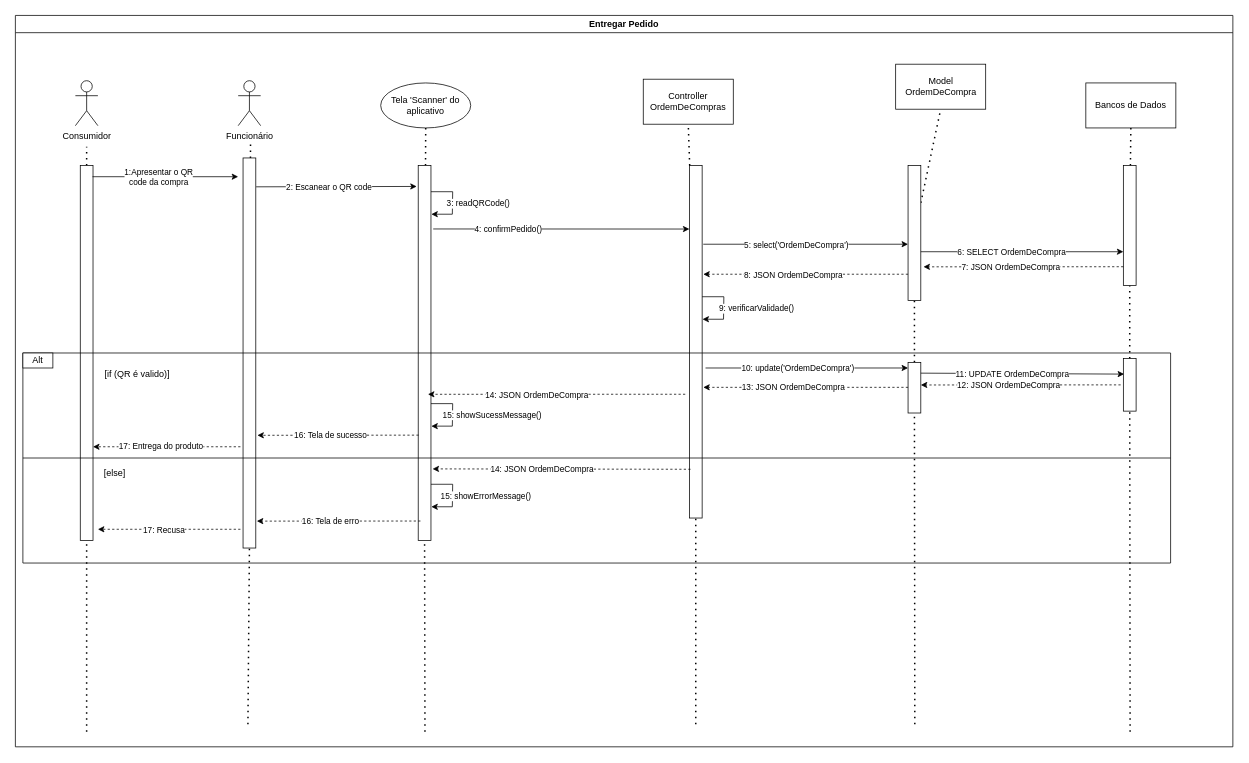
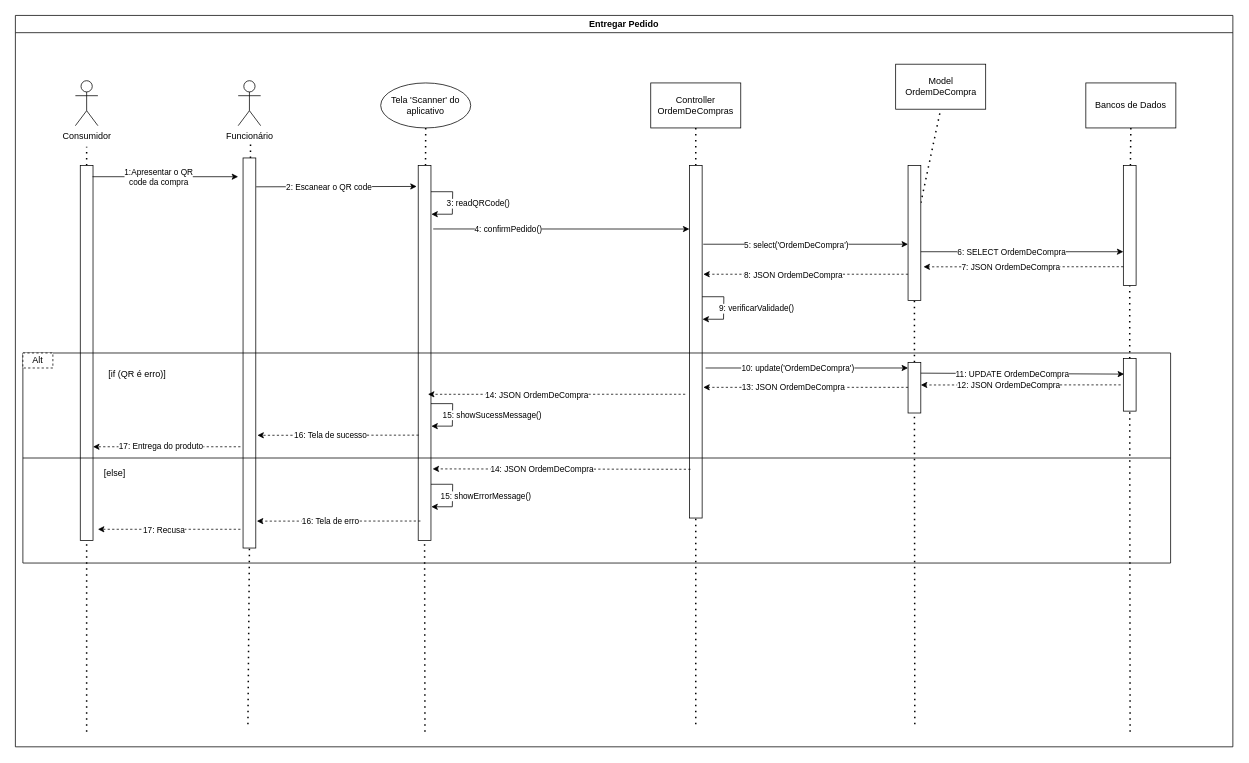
(688, 102) -> (696, 105)
(38, 360) -> (38, 360)
(137, 374) -> (137, 374)
